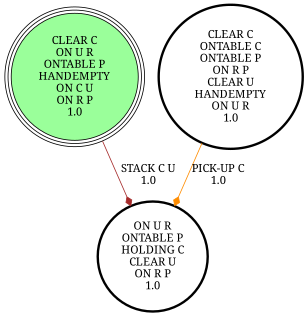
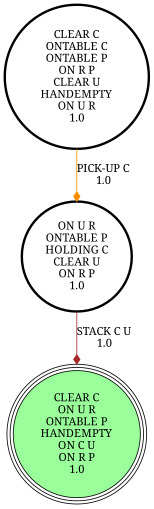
(115, 169) -> (77, 333)
